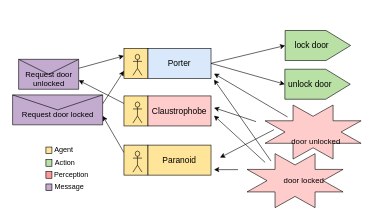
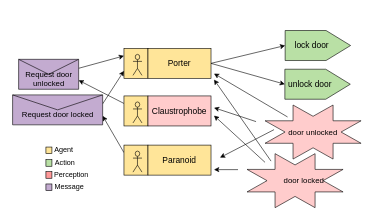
(179, 63) -> (179, 63)
(316, 141) -> (313, 132)
